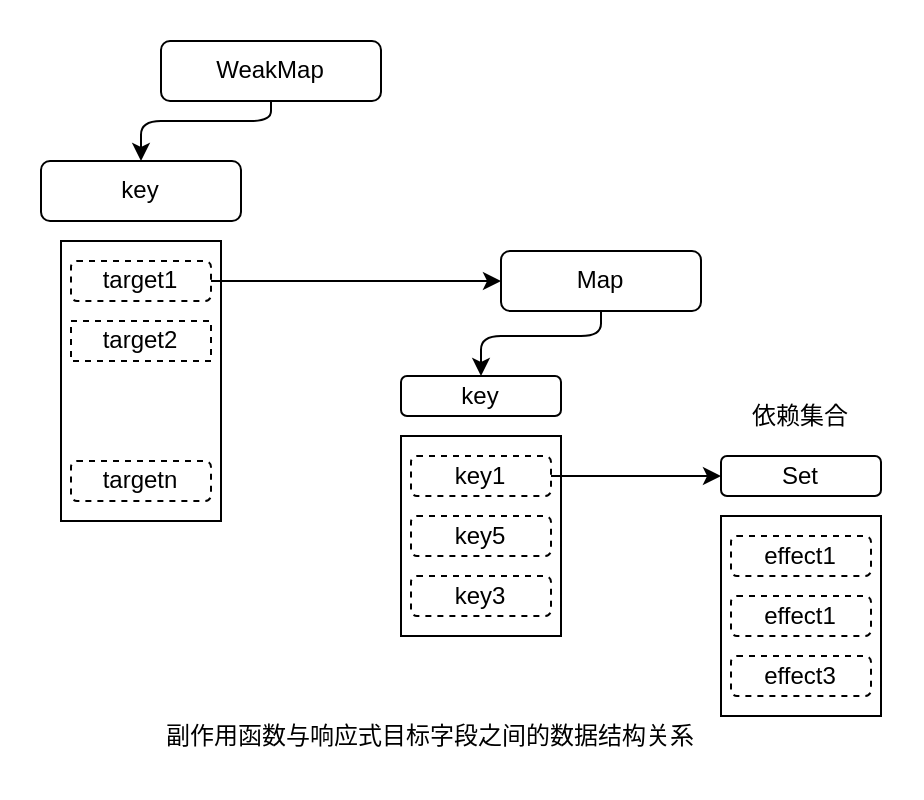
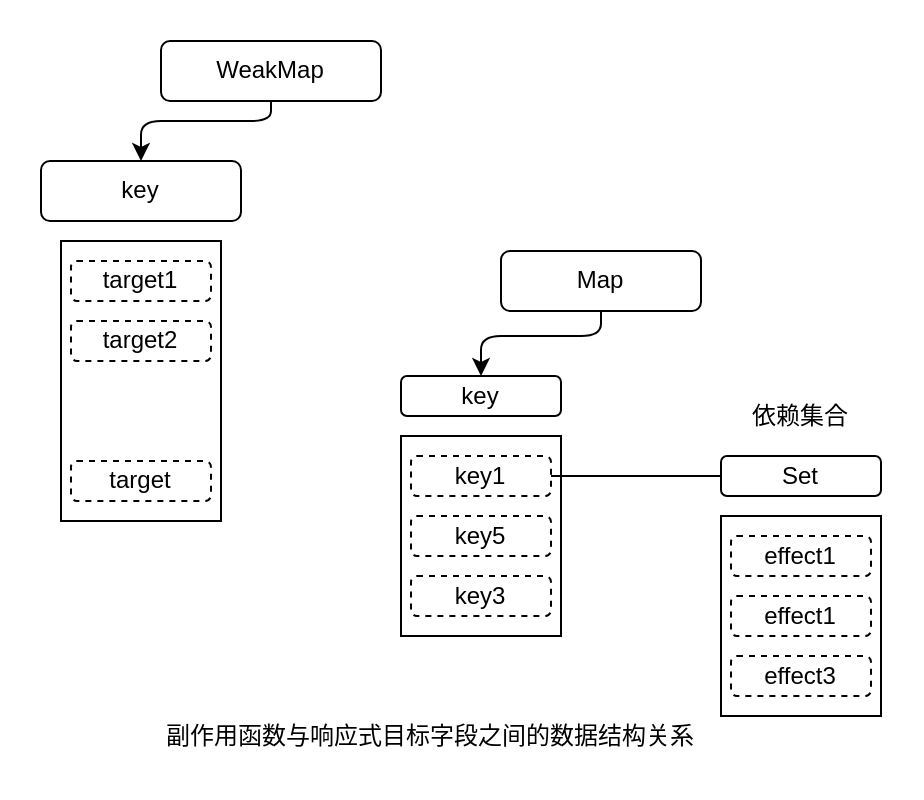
(349, 281) -> none
(141, 341) -> (141, 341)
(706, 476) -> (711, 476)
(141, 481) -> (141, 481)
